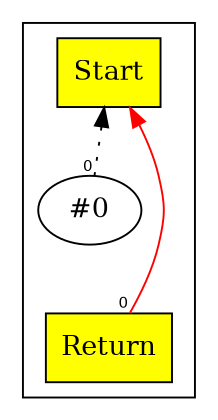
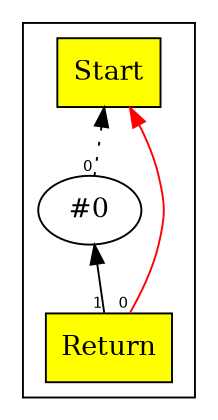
none -> (101, 288)
